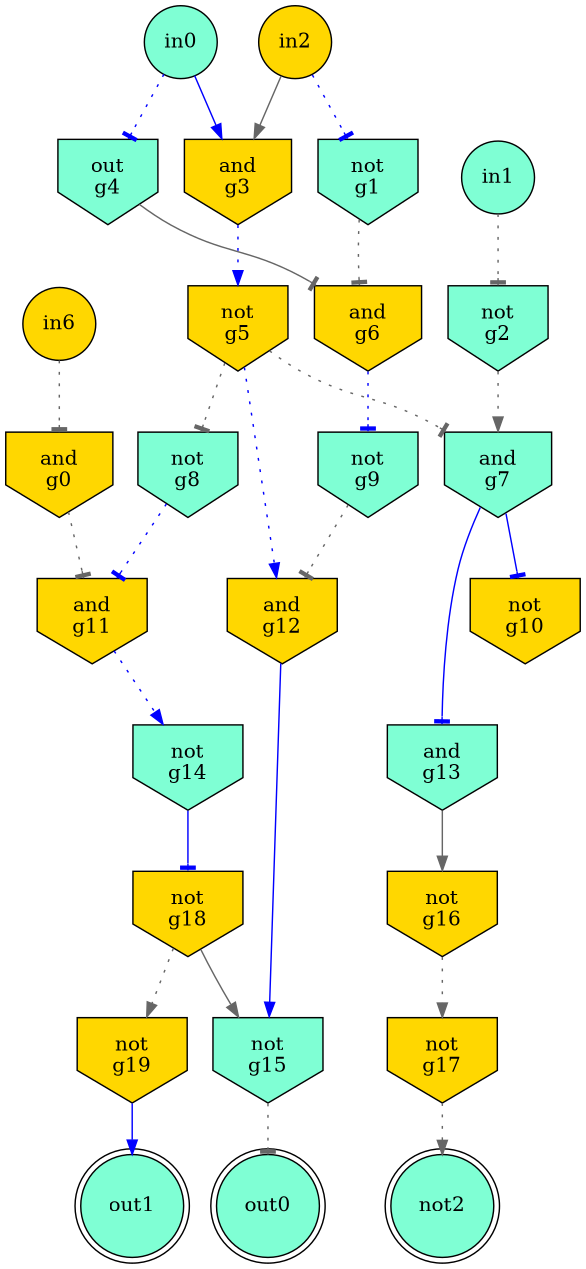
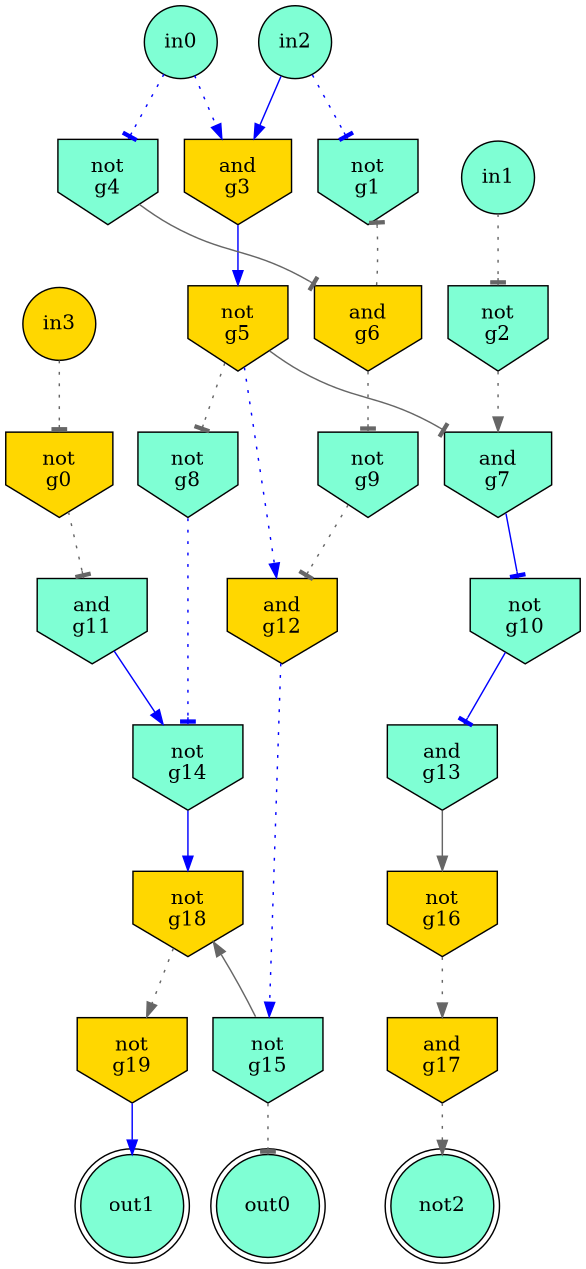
(295, 42) -> (295, 42)
(205, 100) -> (205, 100)
(270, 101) -> (270, 101)
(108, 178) -> (108, 178)
(238, 242) -> (238, 242)
(358, 249) -> (378, 256)
(59, 324) -> (59, 324)
(368, 389) -> (368, 389)
(353, 394) -> (353, 394)
(59, 470) -> (59, 470)
(144, 538) -> (188, 618)
(450, 610) -> (487, 685)
(92, 617) -> (92, 617)
(525, 617) -> (525, 617)
(135, 682) -> (135, 682)
(275, 833) -> (275, 833)
(188, 837) -> (188, 837)
(215, 977) -> (239, 985)
(442, 1056) -> (442, 1056)
